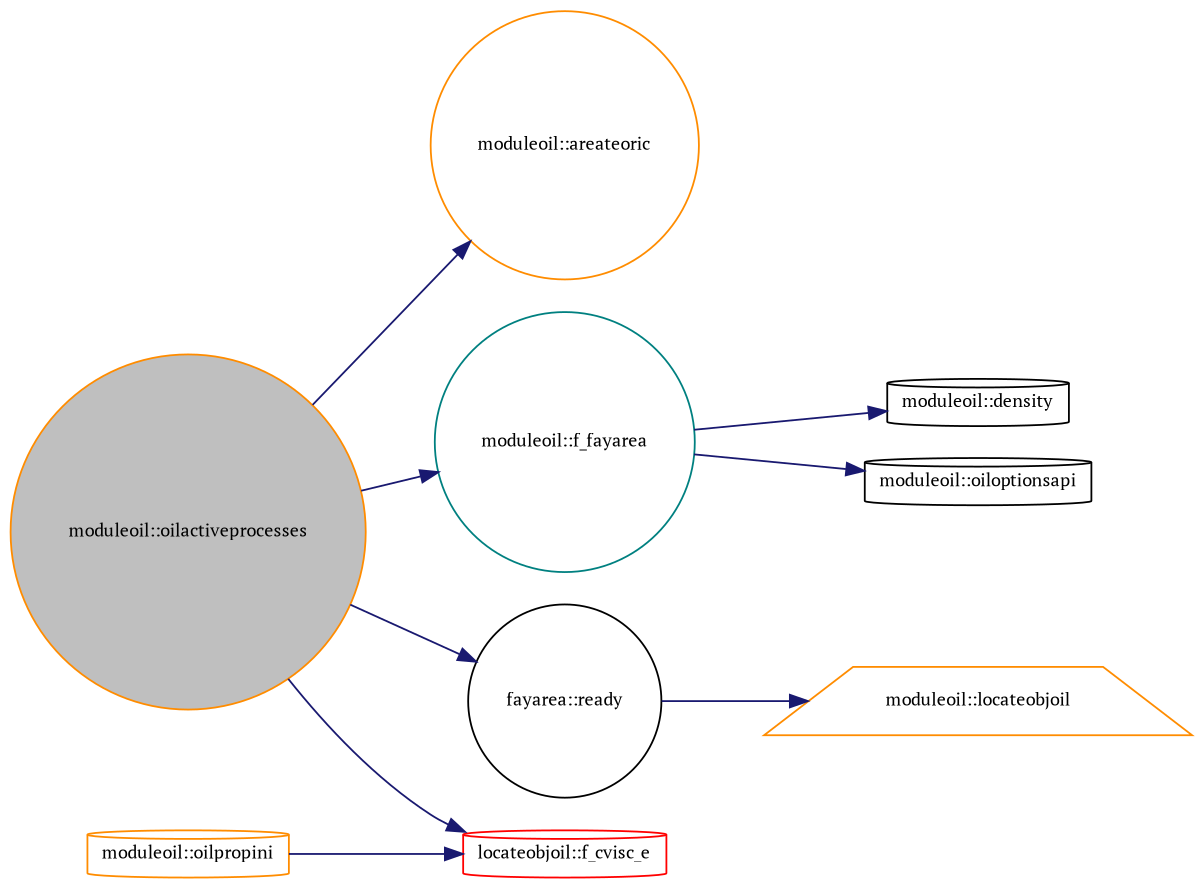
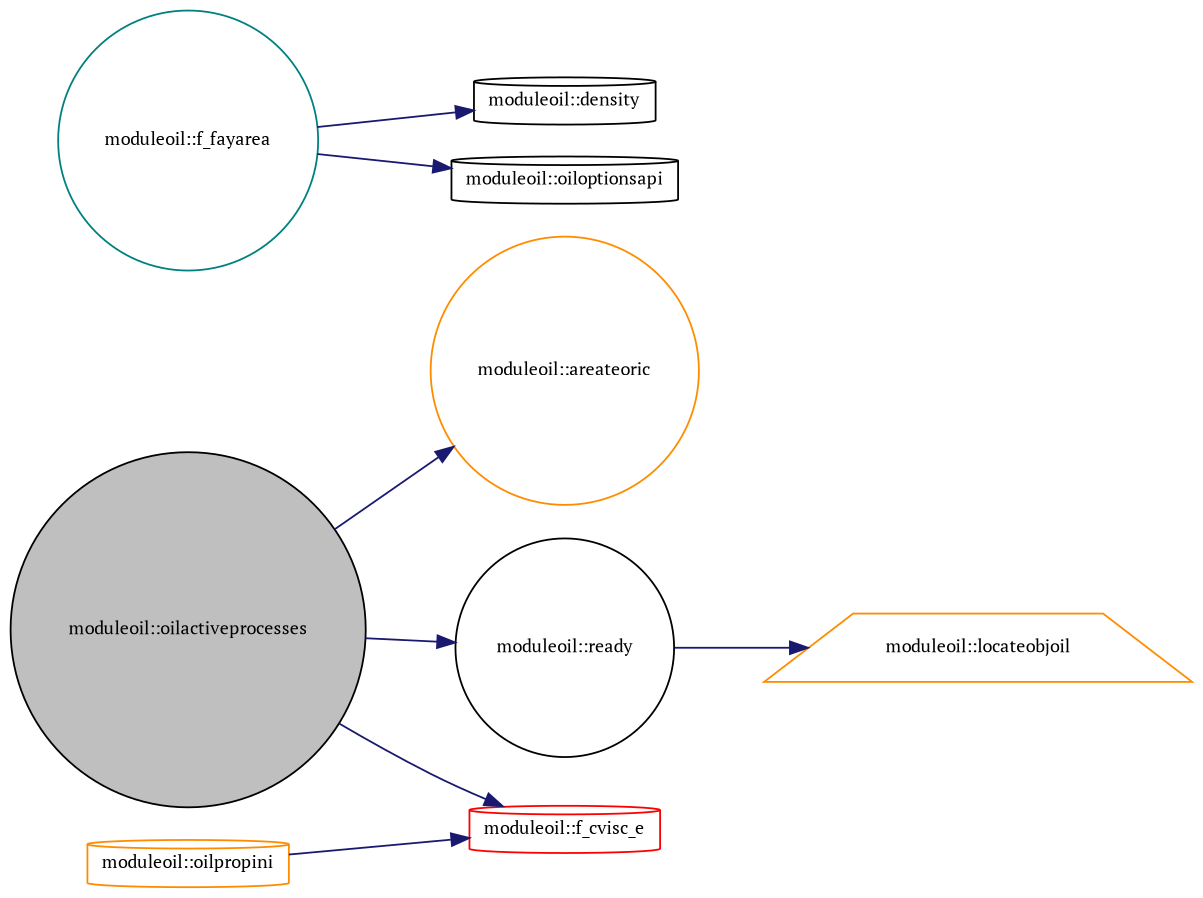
(391, 484) -> none
(188, 532) -> (188, 630)
(565, 701) -> (565, 648)
(565, 854) -> (565, 829)
